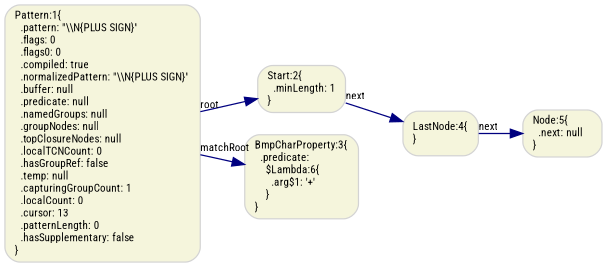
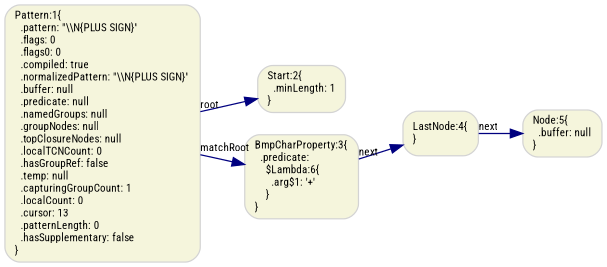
(368, 110) -> (375, 154)
(562, 134) -> (562, 134)
